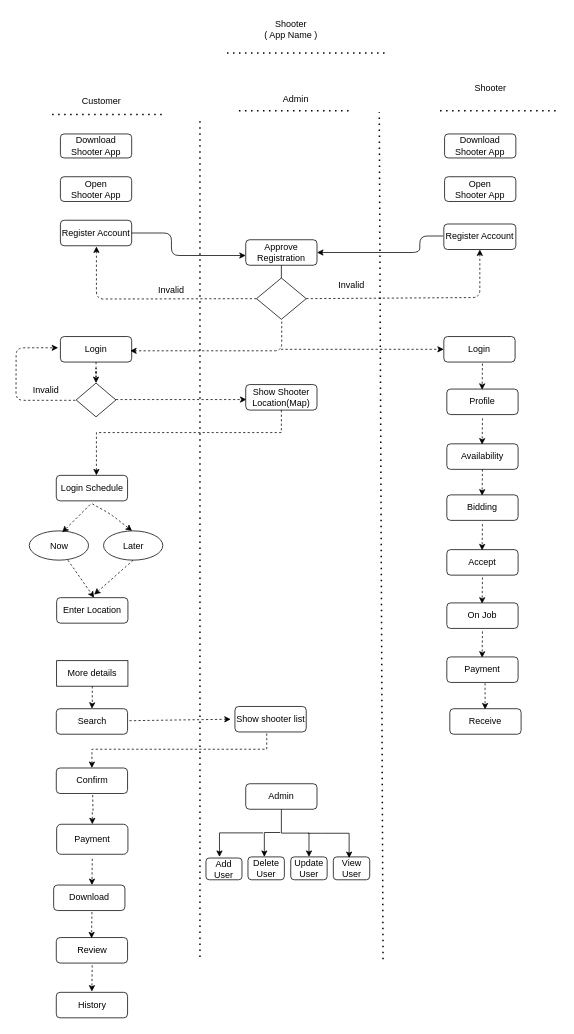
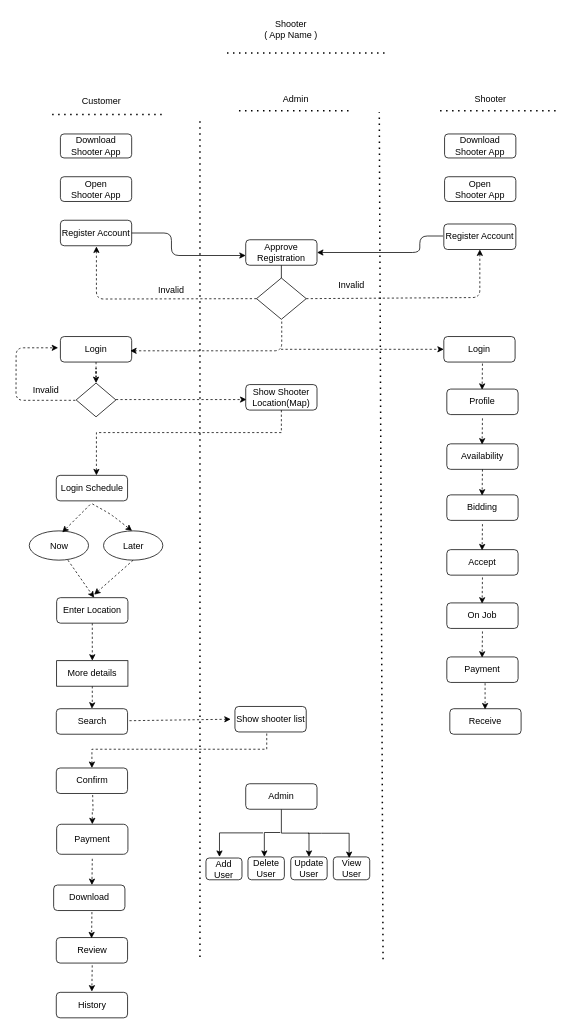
(491, 88) -> (491, 99)
none -> (92, 639)
